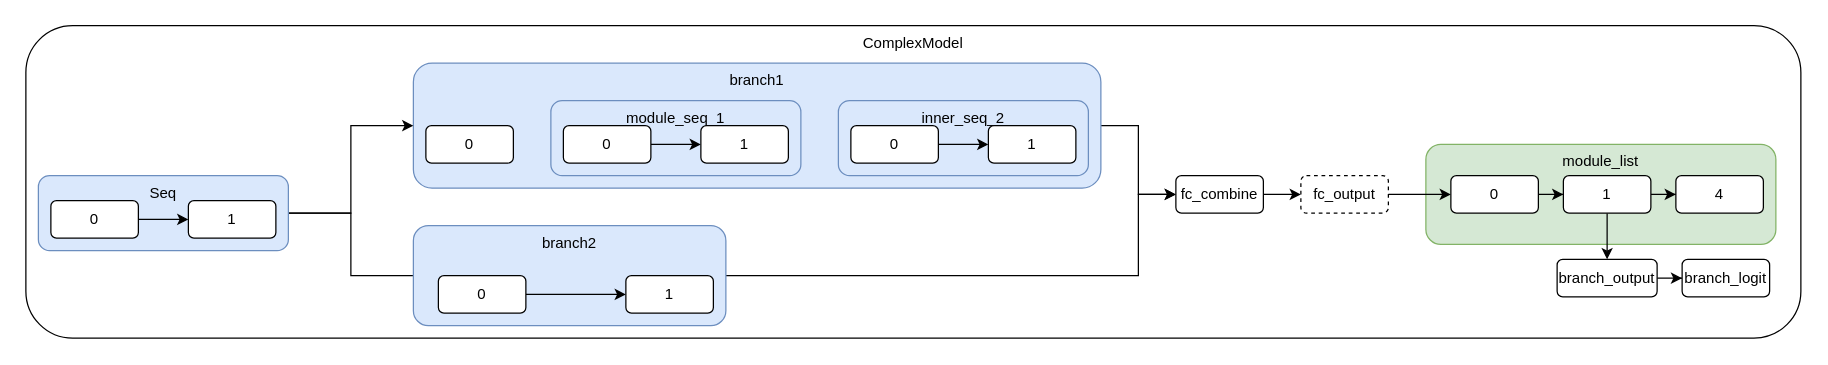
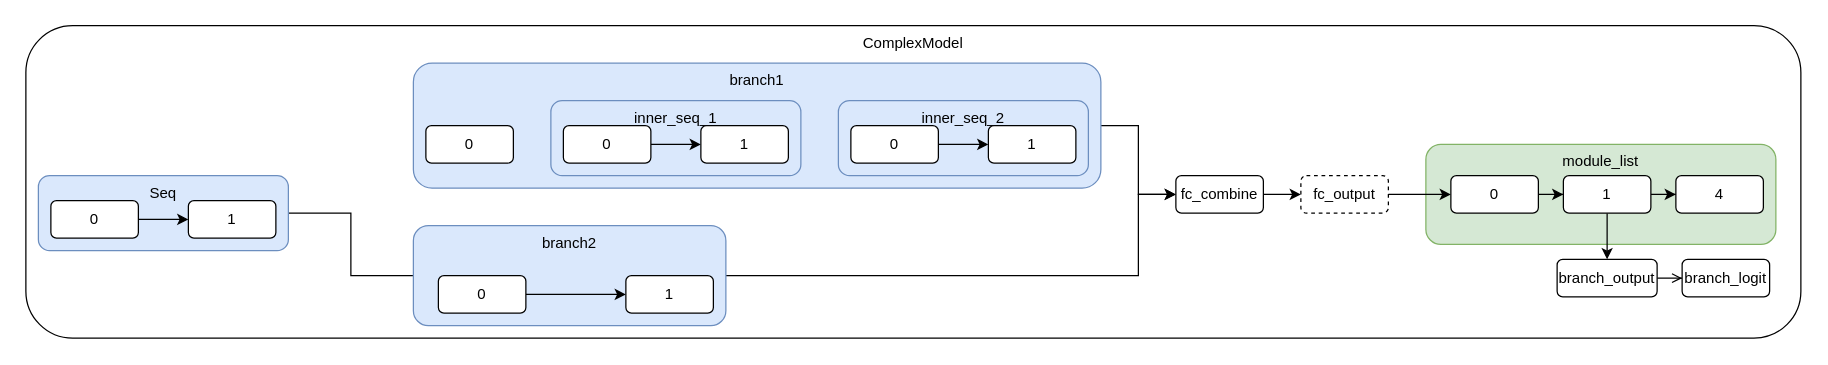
(676, 118) -> (676, 118)
(351, 142) -> none
(1672, 278) -> (1674, 278)
